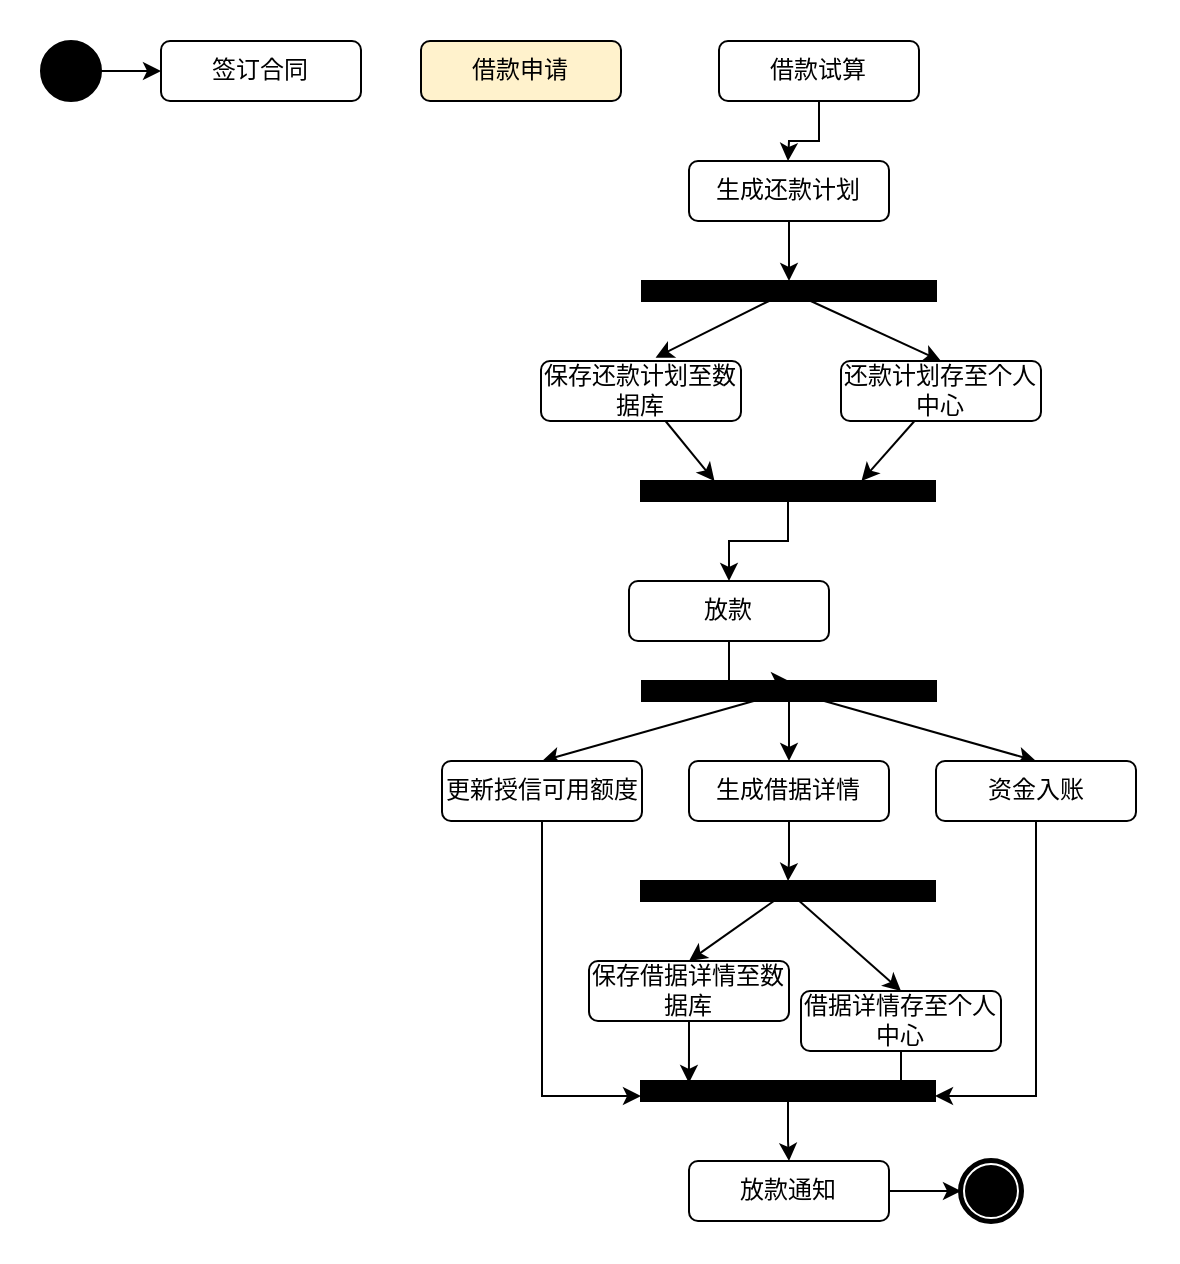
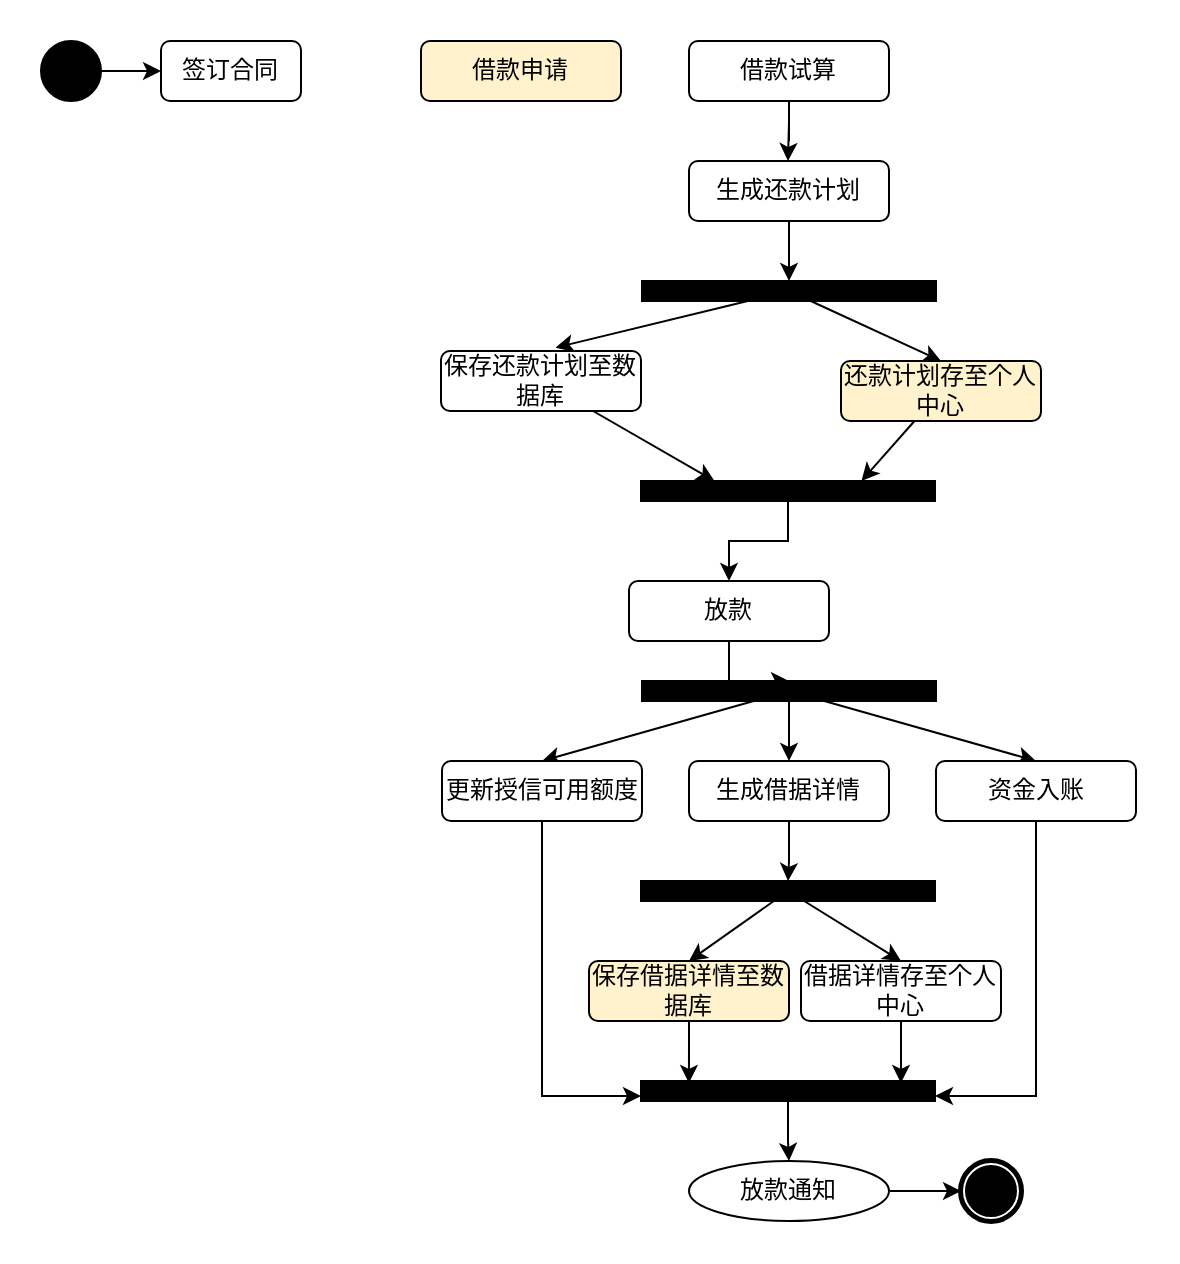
(261, 71) -> (231, 71)
(819, 71) -> (789, 71)
(641, 391) -> (541, 381)
(941, 391) -> (941, 391)
(689, 991) -> (689, 991)
(901, 1021) -> (901, 991)
(789, 1191) -> (789, 1191)
